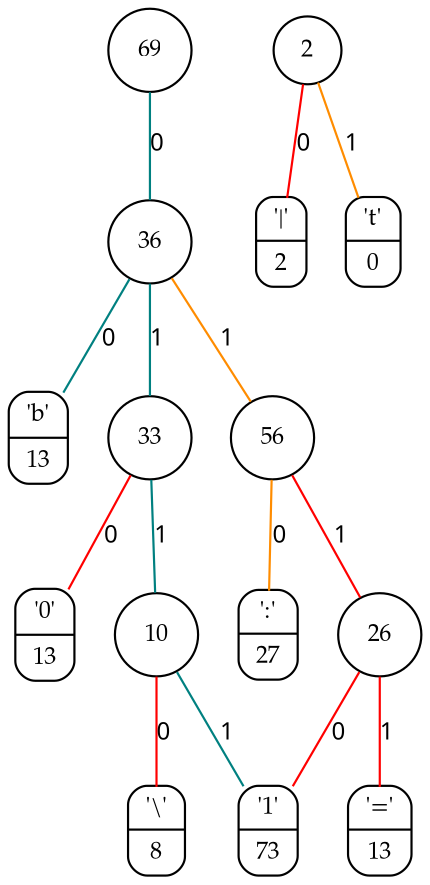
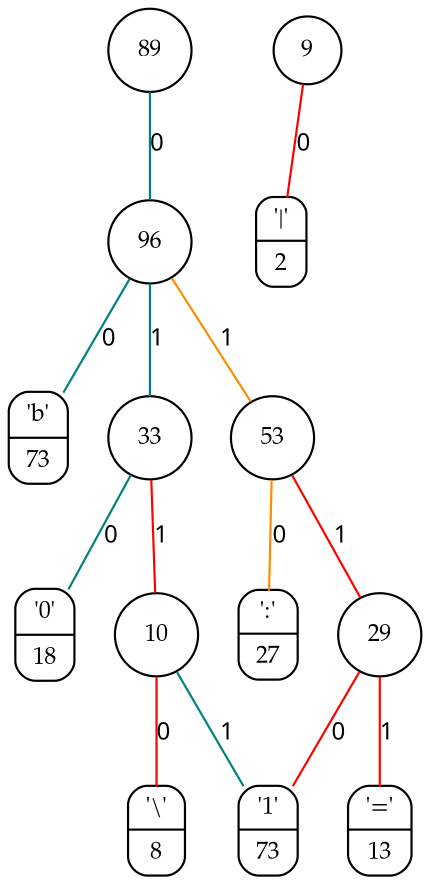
(150, 50) -> (150, 50)
(308, 50) -> (308, 50)
(150, 242) -> (150, 242)
(373, 242) -> none
(273, 438) -> (273, 438)
(38, 460) -> (38, 460)
(100, 532) -> (100, 532)
(153, 536) -> (153, 536)
(380, 635) -> (380, 635)
(45, 657) -> (45, 657)
